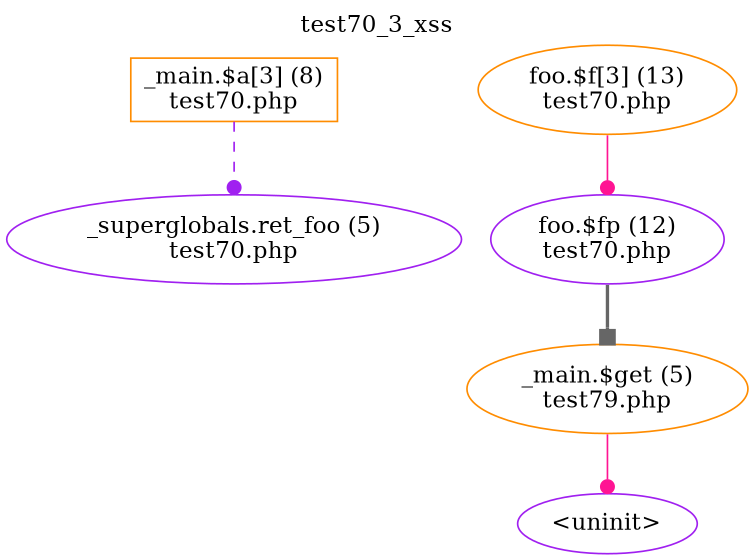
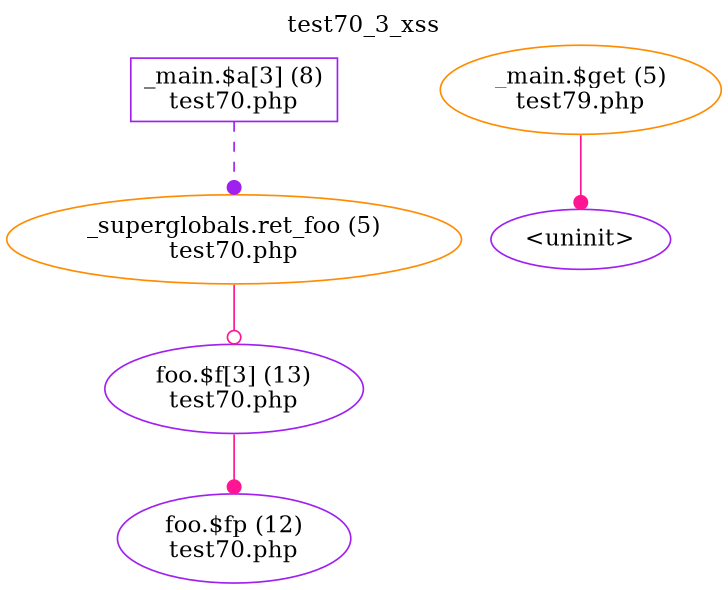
(234, 90) -> (234, 90)
(607, 90) -> (234, 389)
(234, 239) -> (234, 239)
(607, 306) -> none
none -> (234, 308)
